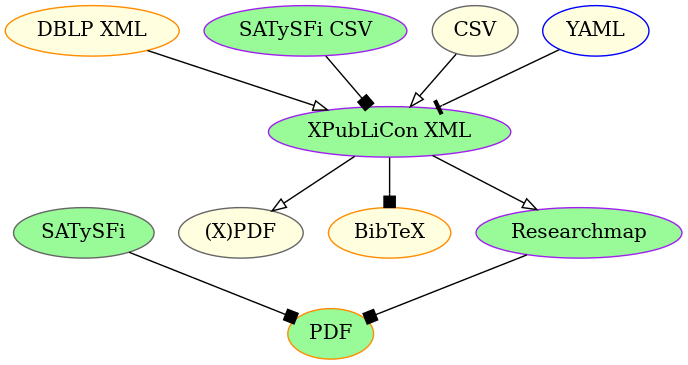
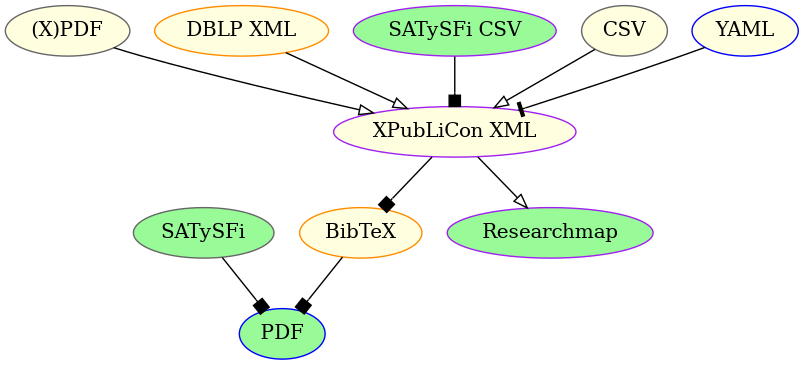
(390, 132) -> (455, 132)
(319, 180) -> (236, 81)
(453, 284) -> (326, 278)
(331, 334) -> (282, 334)
